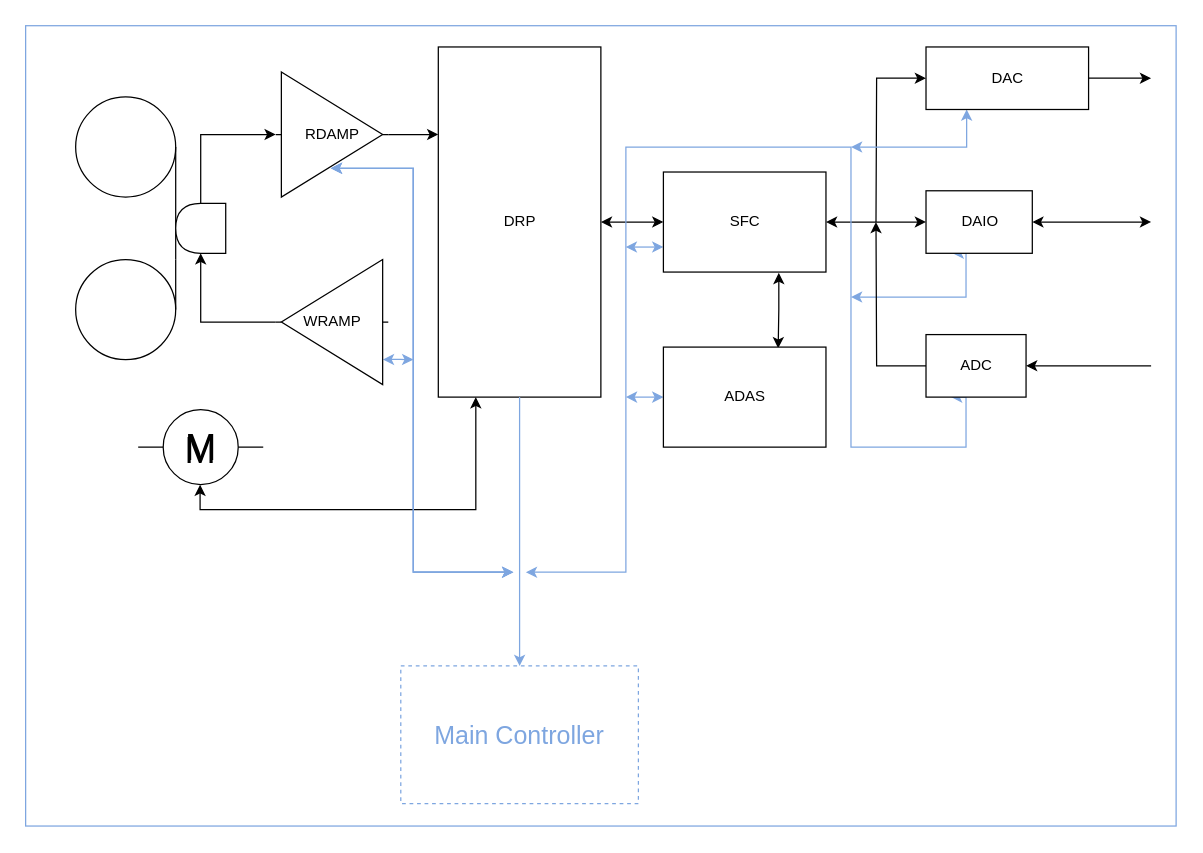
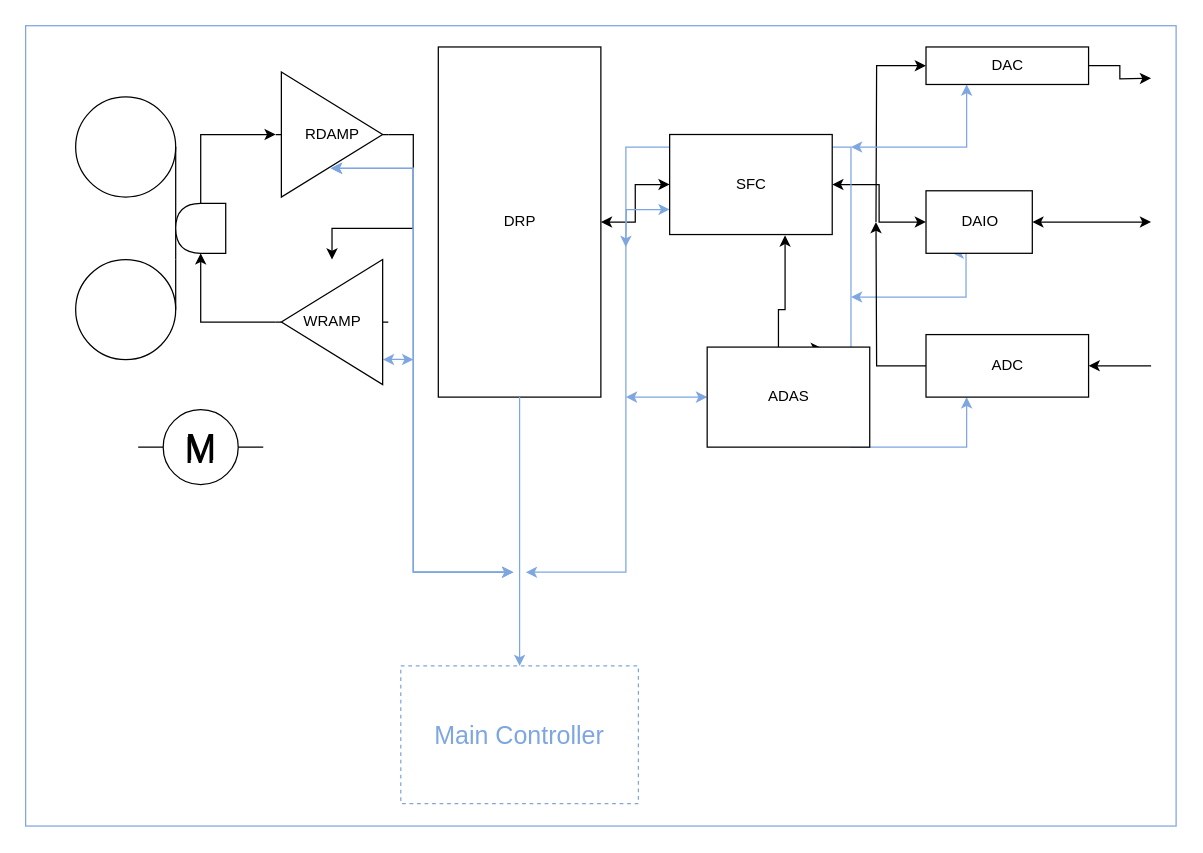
(1007, 78) -> (1007, 66)
(420, 134) -> (360, 228)
(744, 222) -> (751, 184)
(976, 366) -> (1007, 366)
(744, 397) -> (788, 397)
(382, 509) -> none
